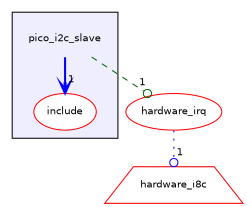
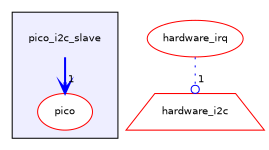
(111, 70) -> none
(65, 112) -> (65, 112)
(174, 185) -> (195, 112)
